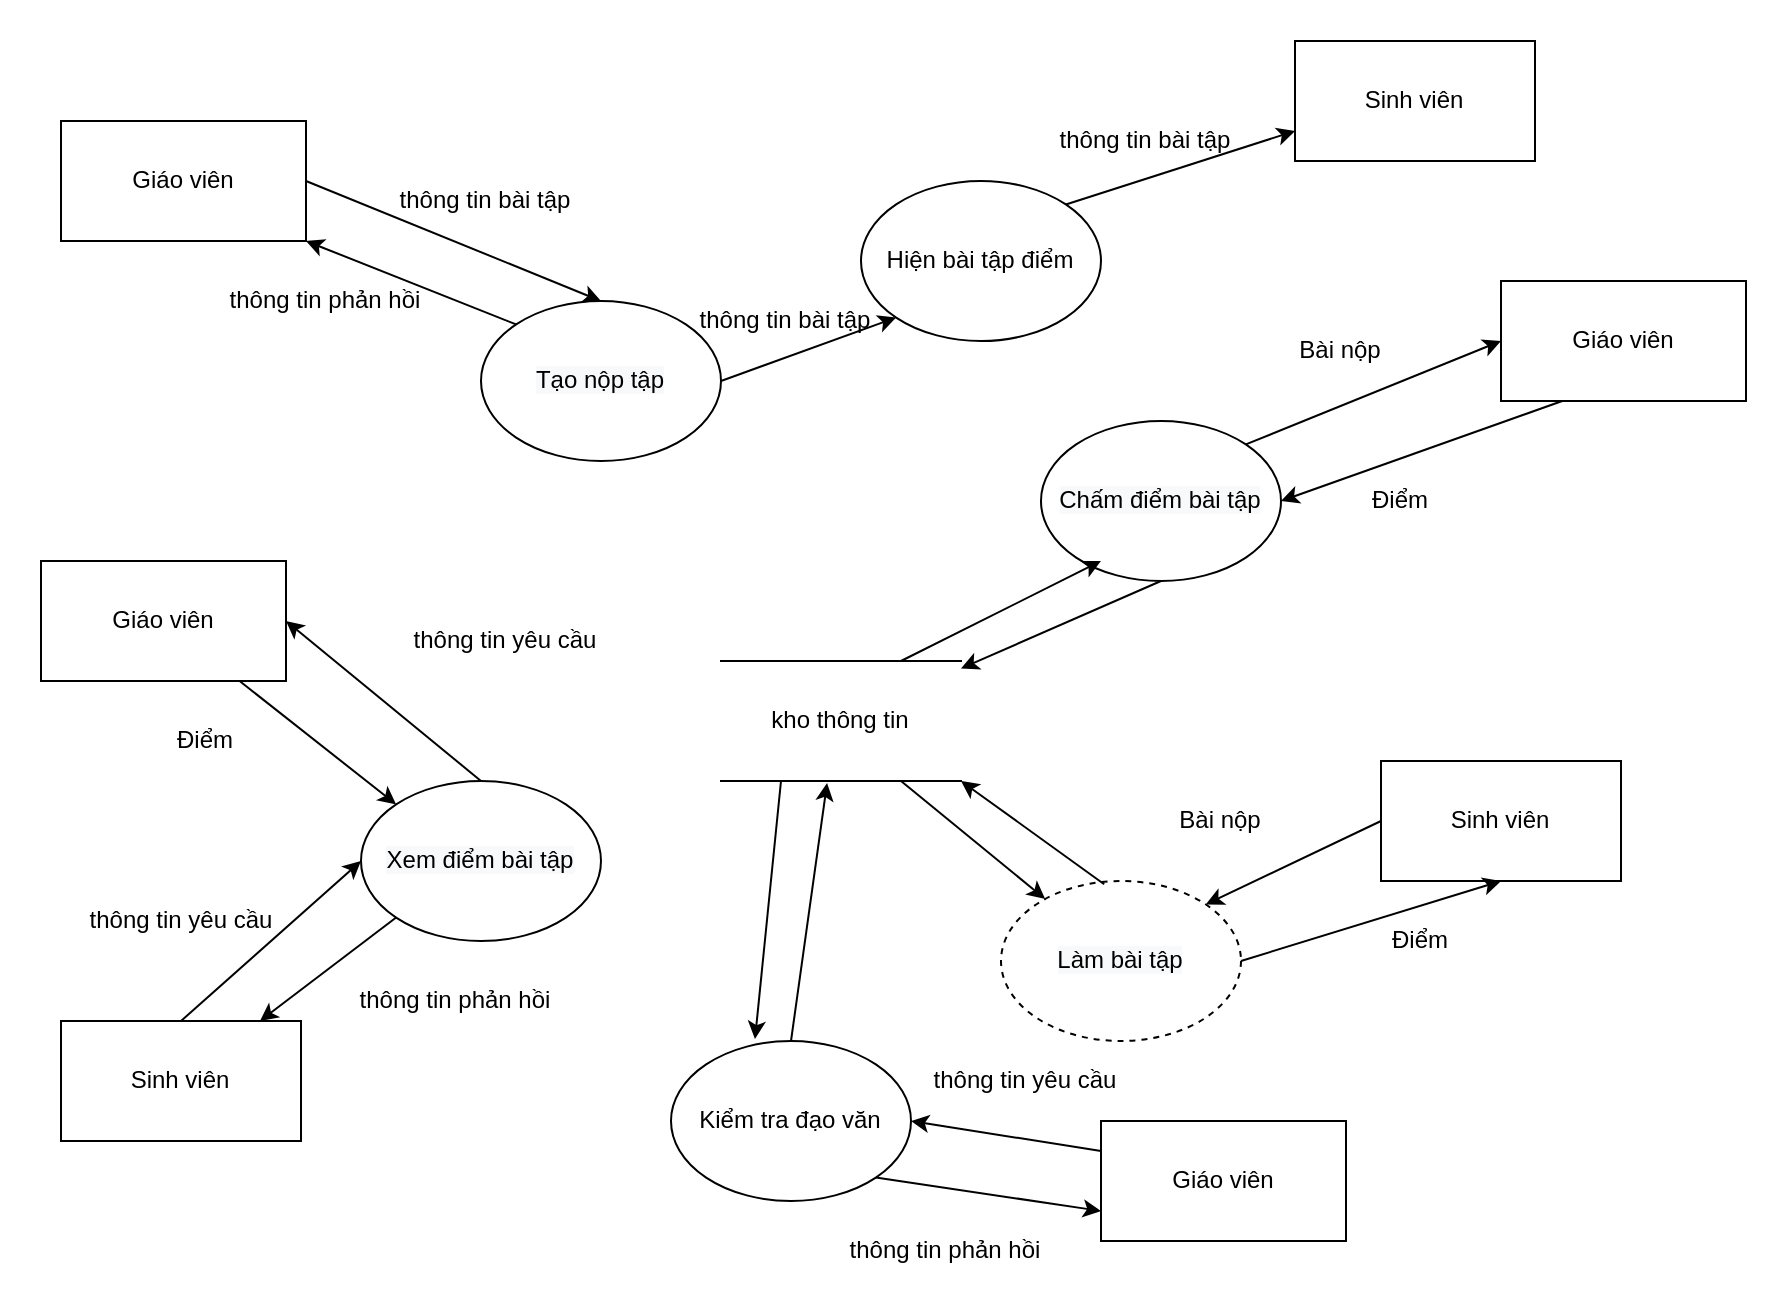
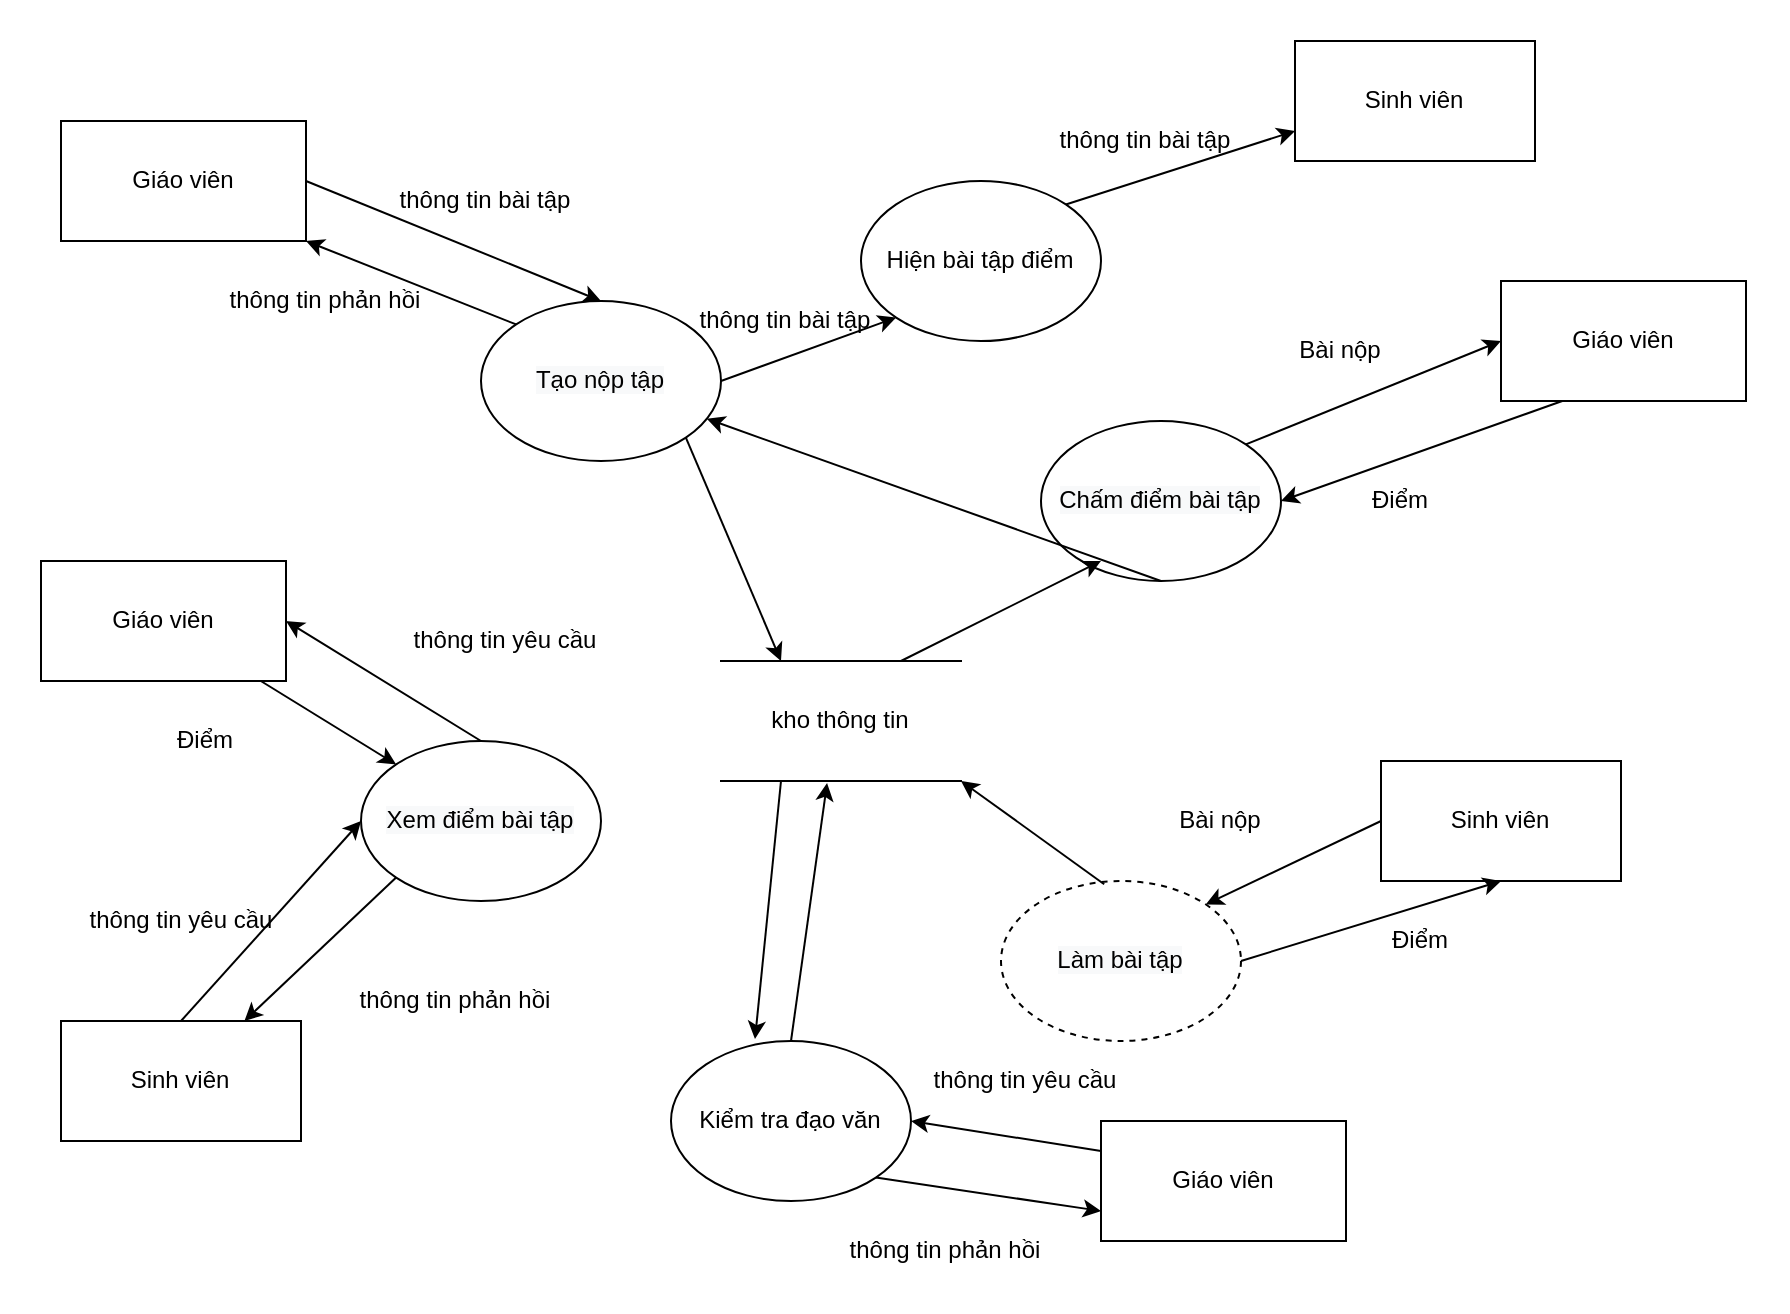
none -> (731, 543)
(1067, 622) -> (940, 502)
(969, 837) -> none
(481, 861) -> (481, 821)
